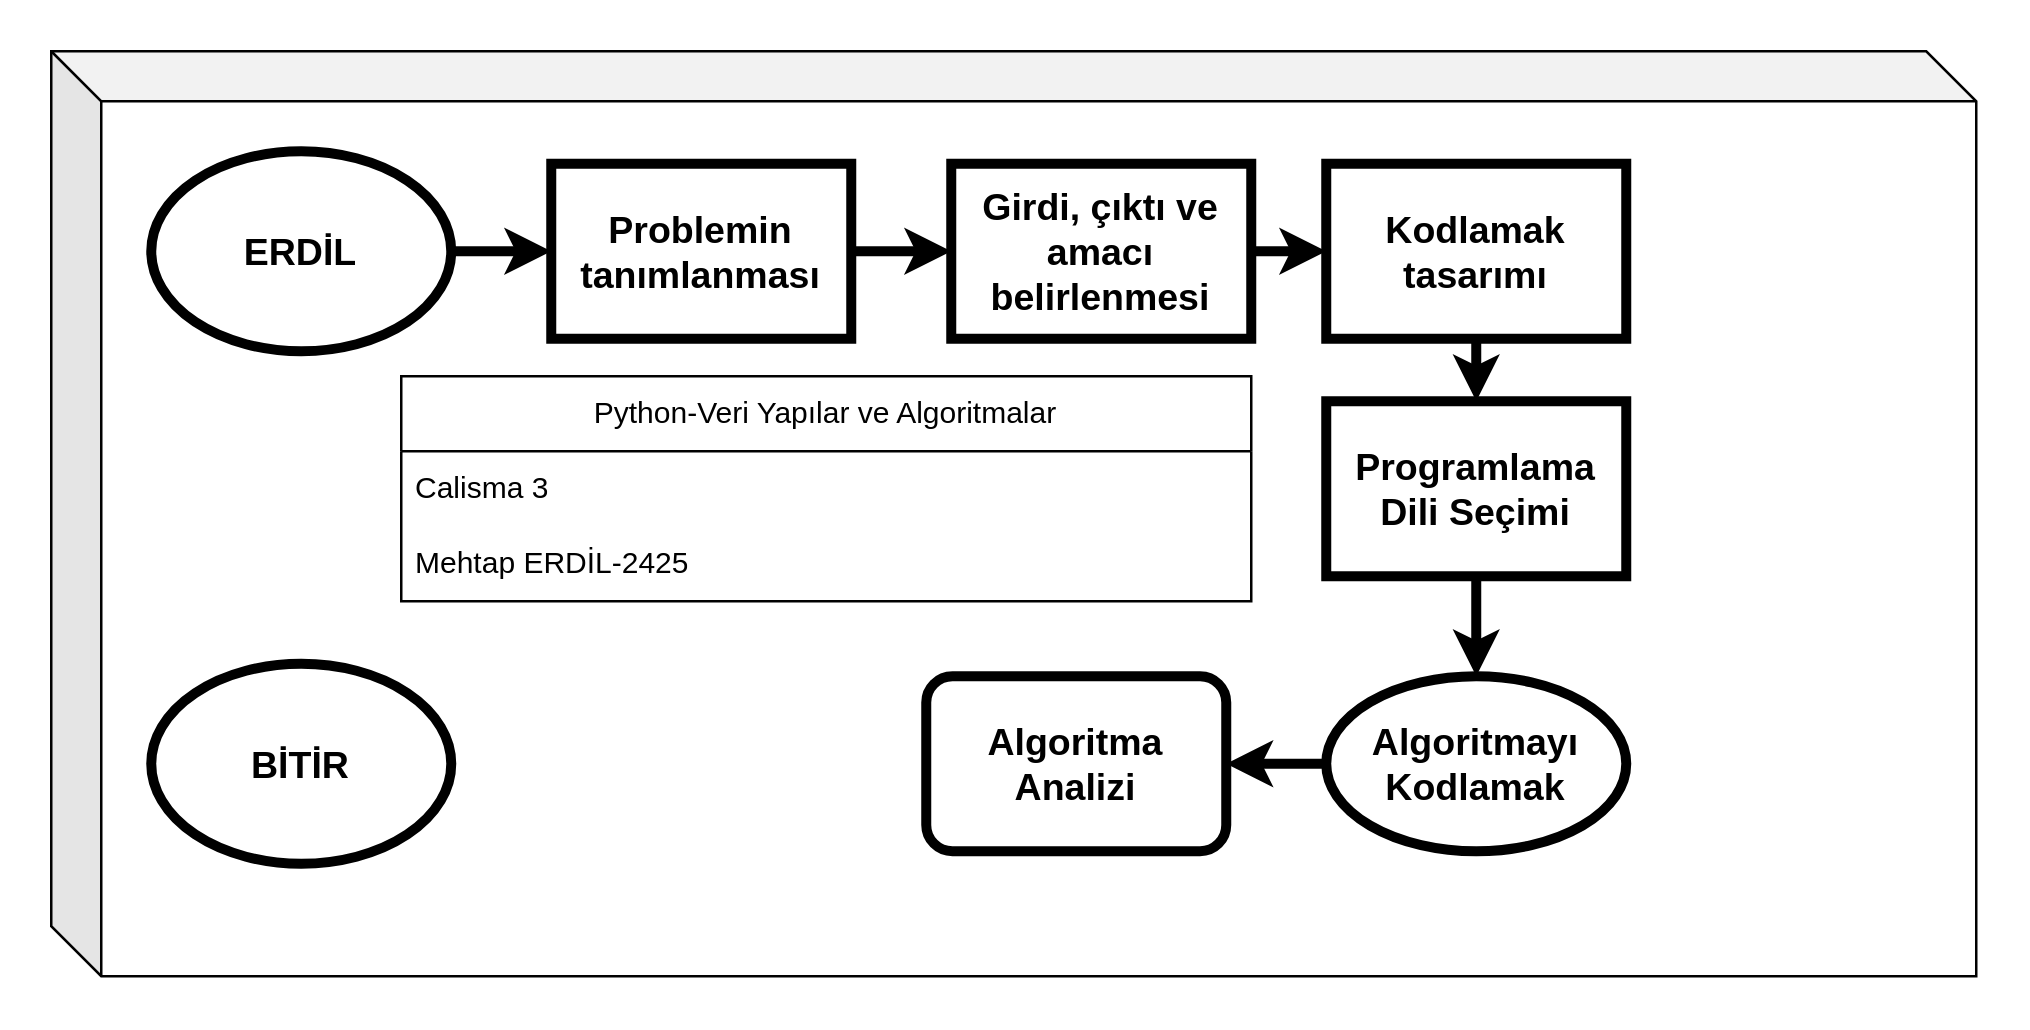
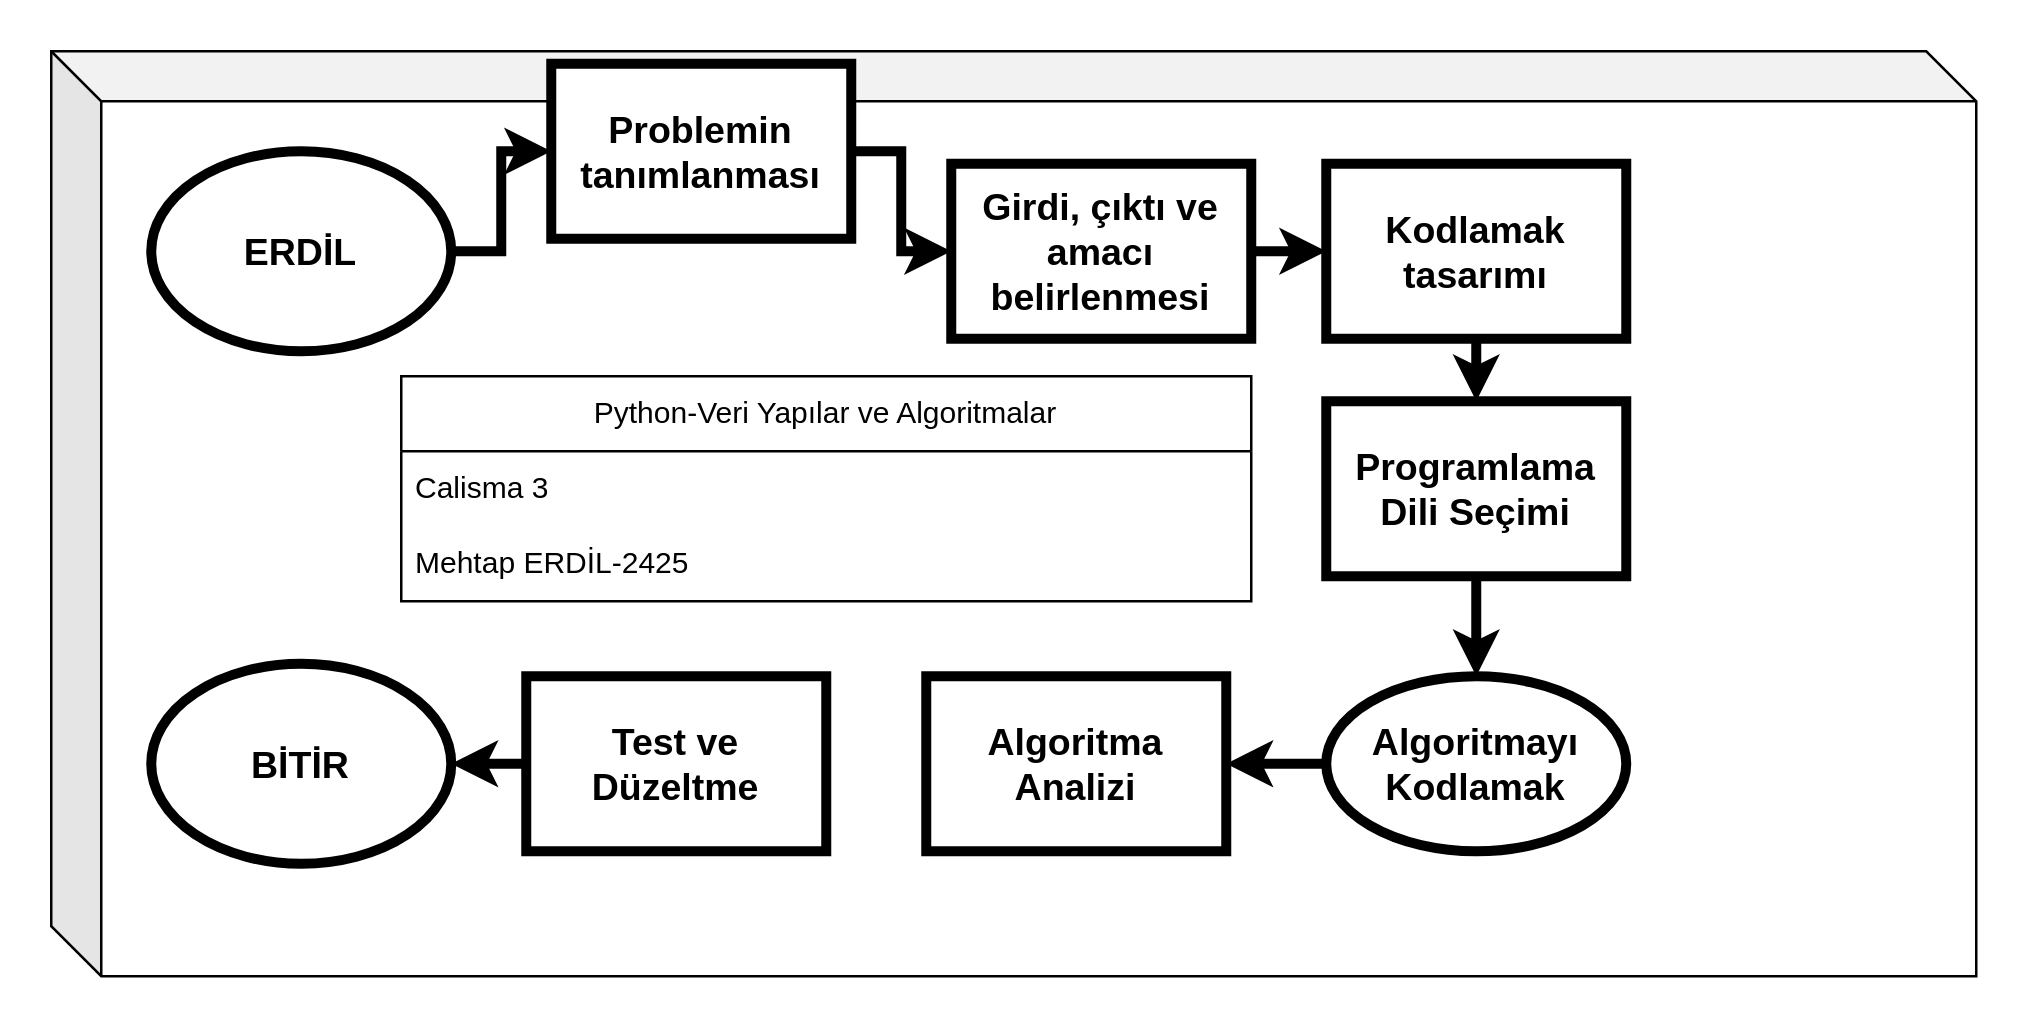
(701, 251) -> (701, 151)
none -> (479, 764)
none -> (676, 764)
(1076, 764) -> (1076, 764)
